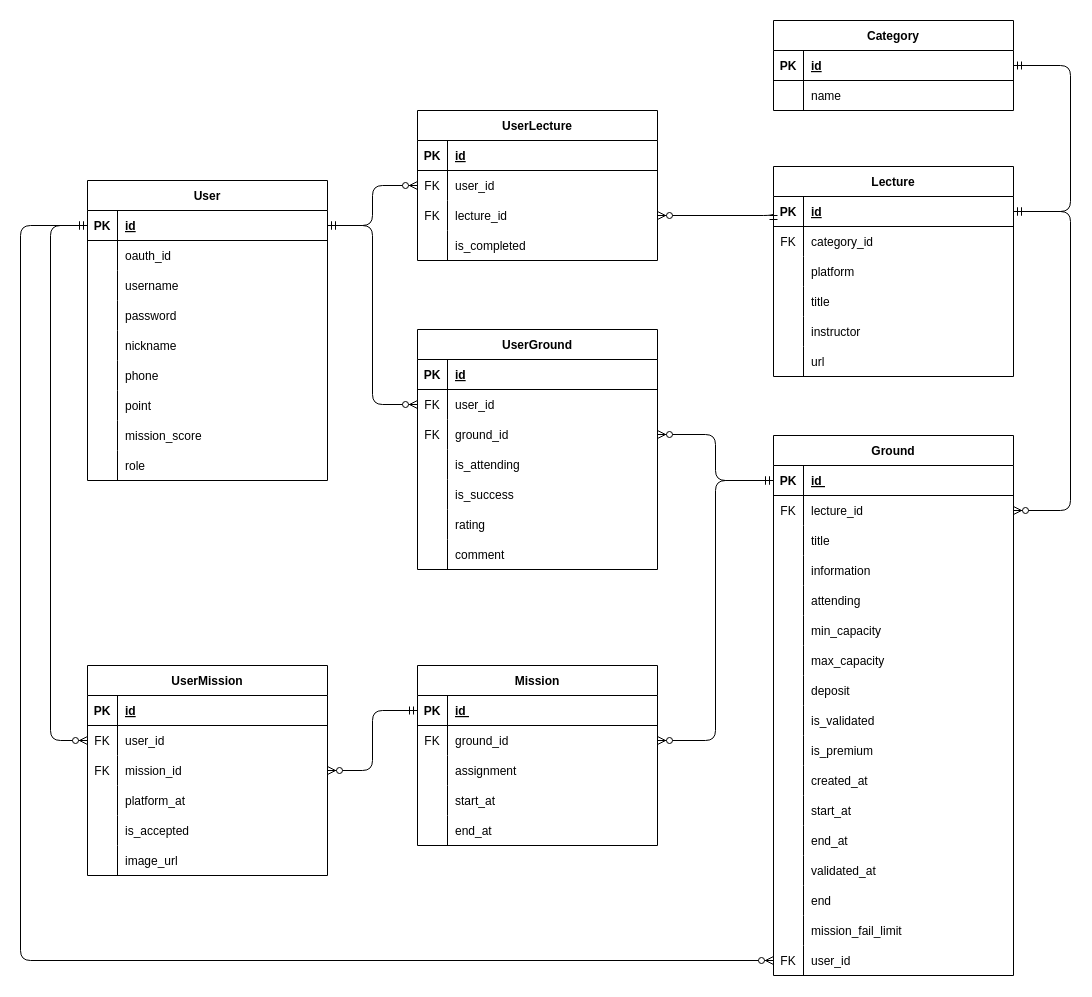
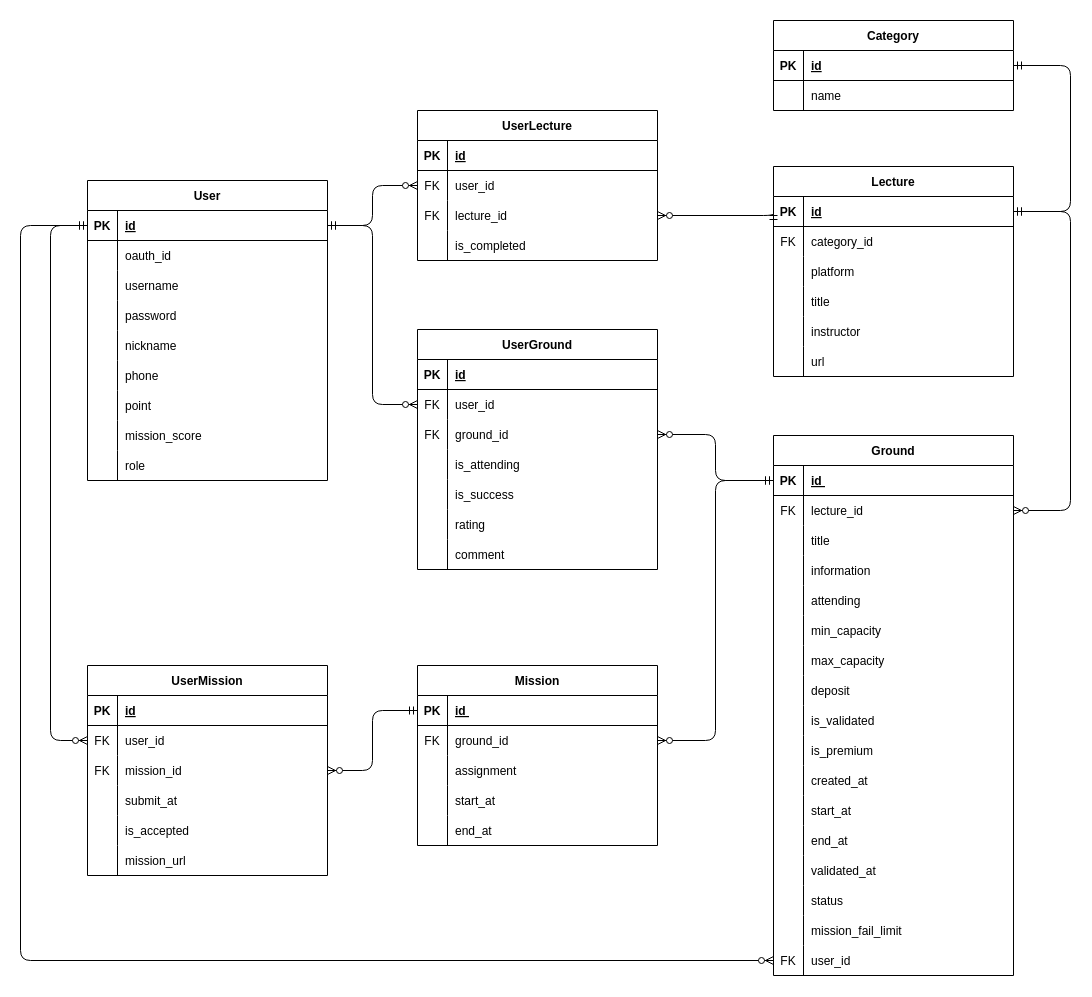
(160, 801) -> (154, 801)
(152, 861) -> (157, 861)
(821, 901) -> (831, 901)
